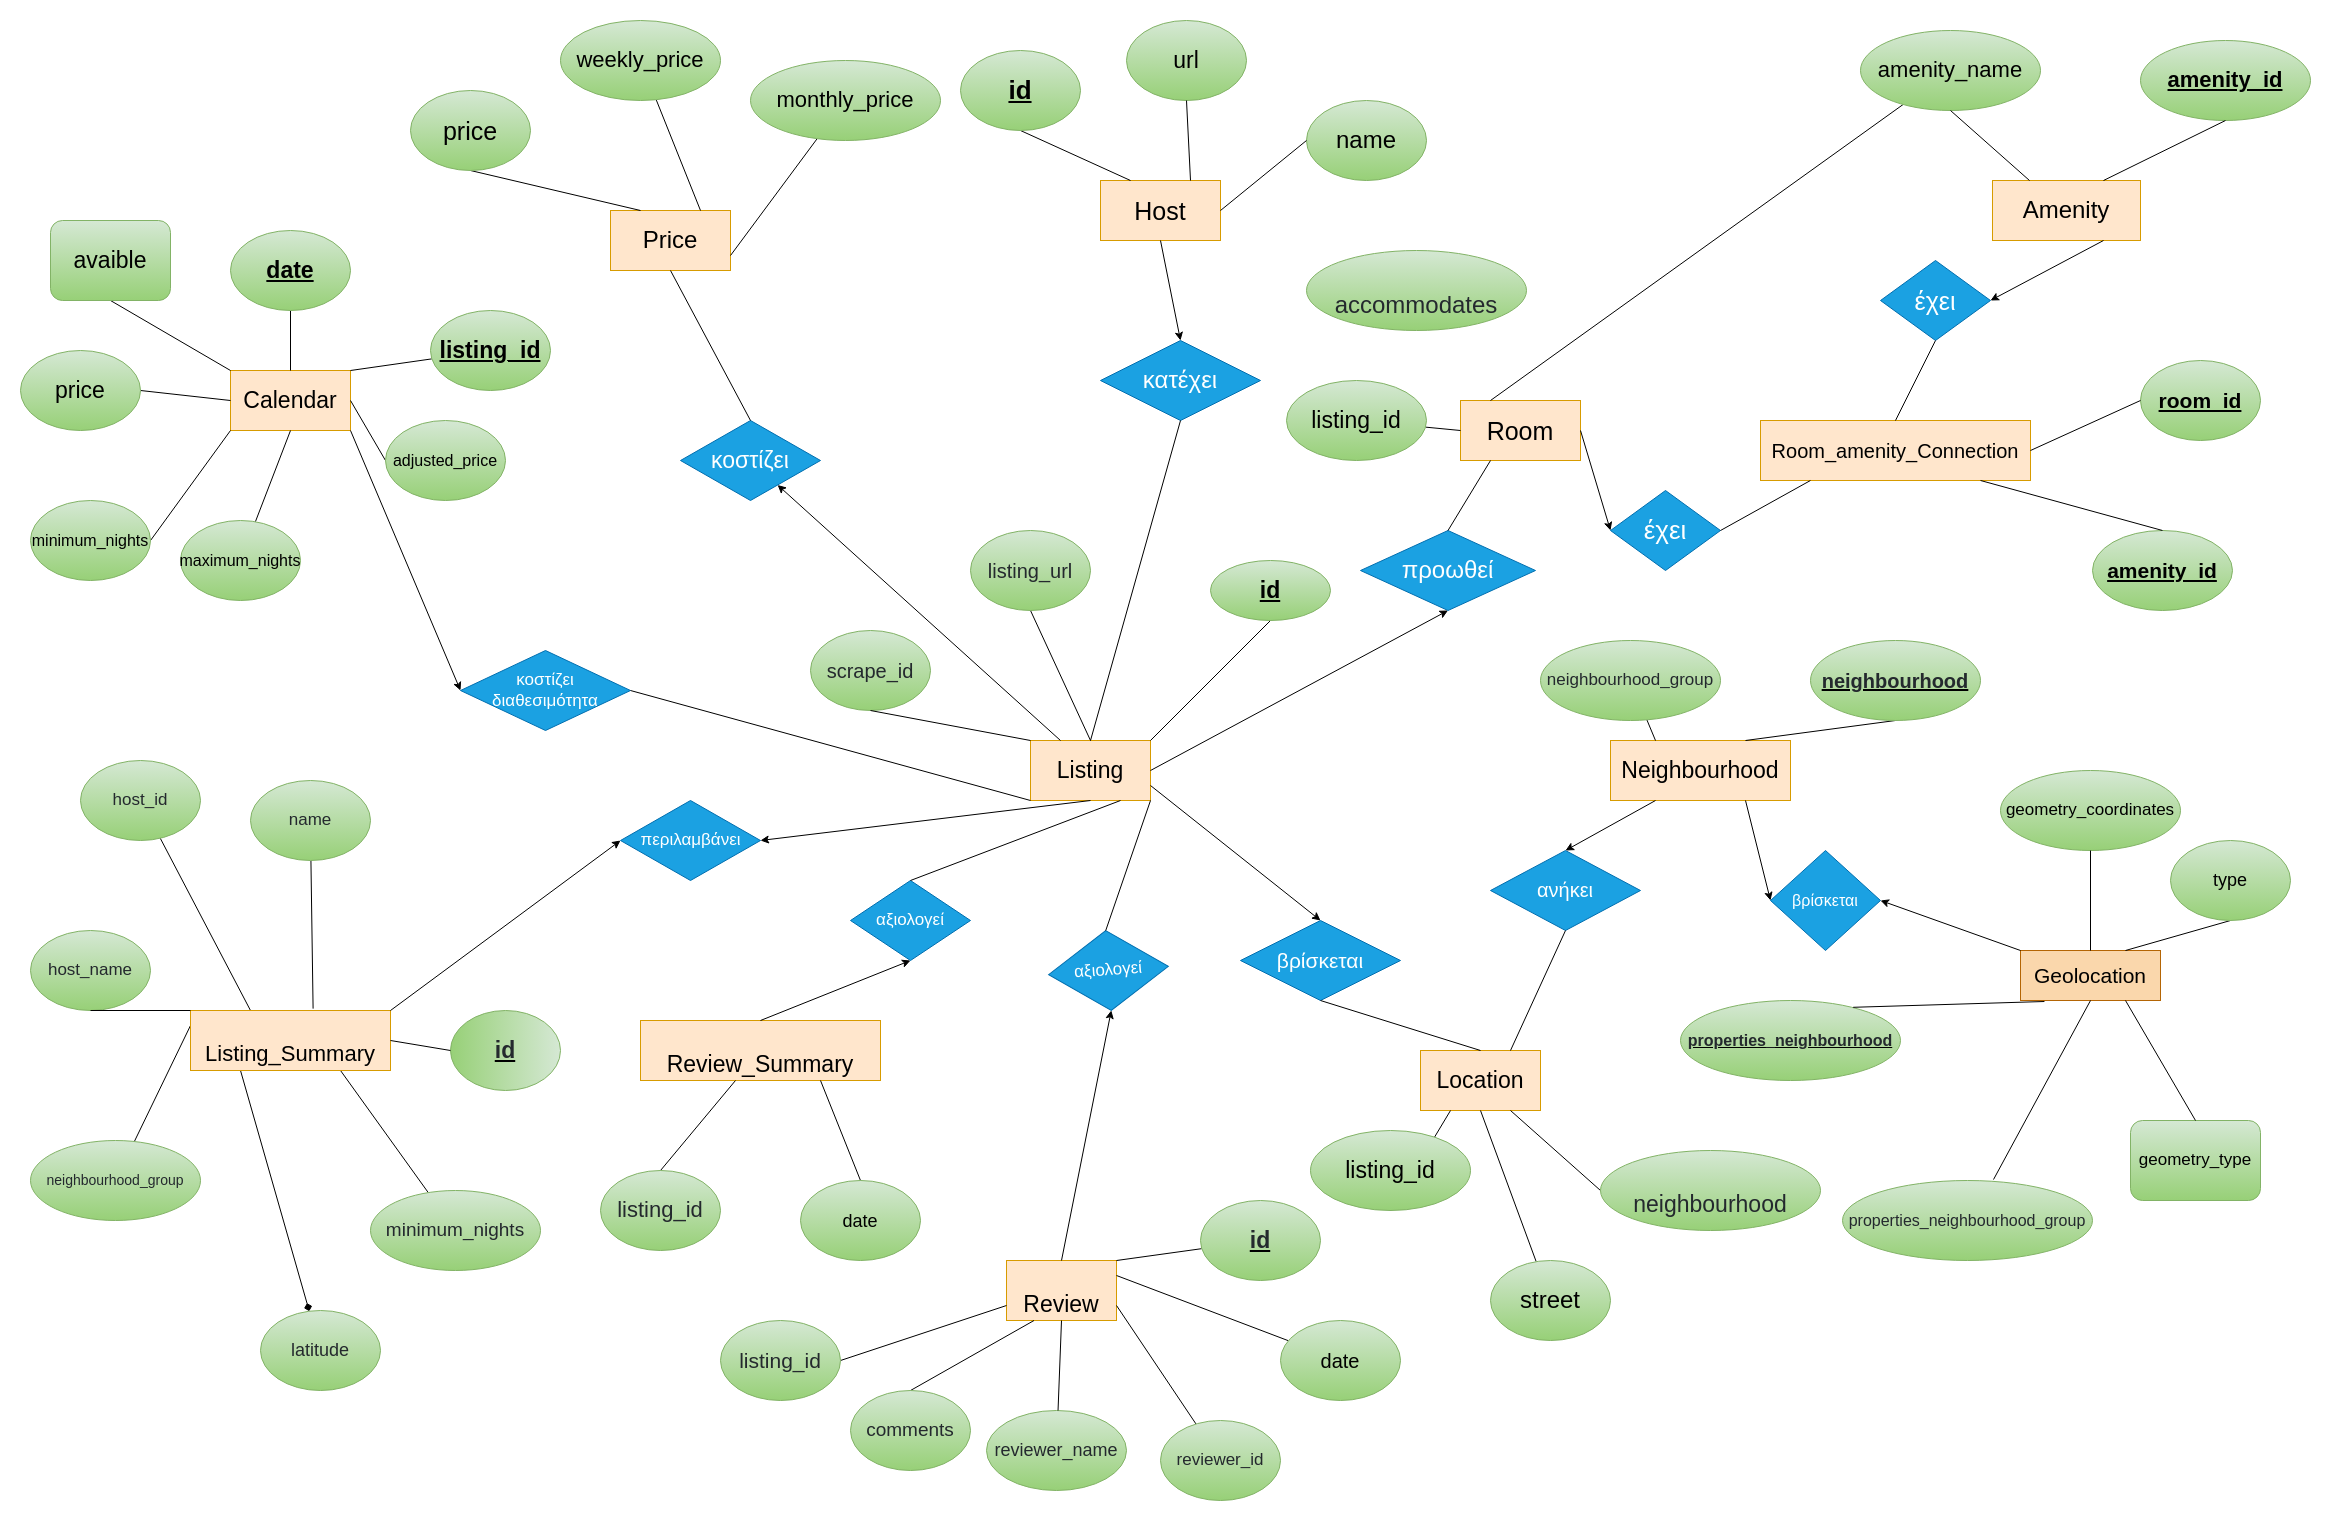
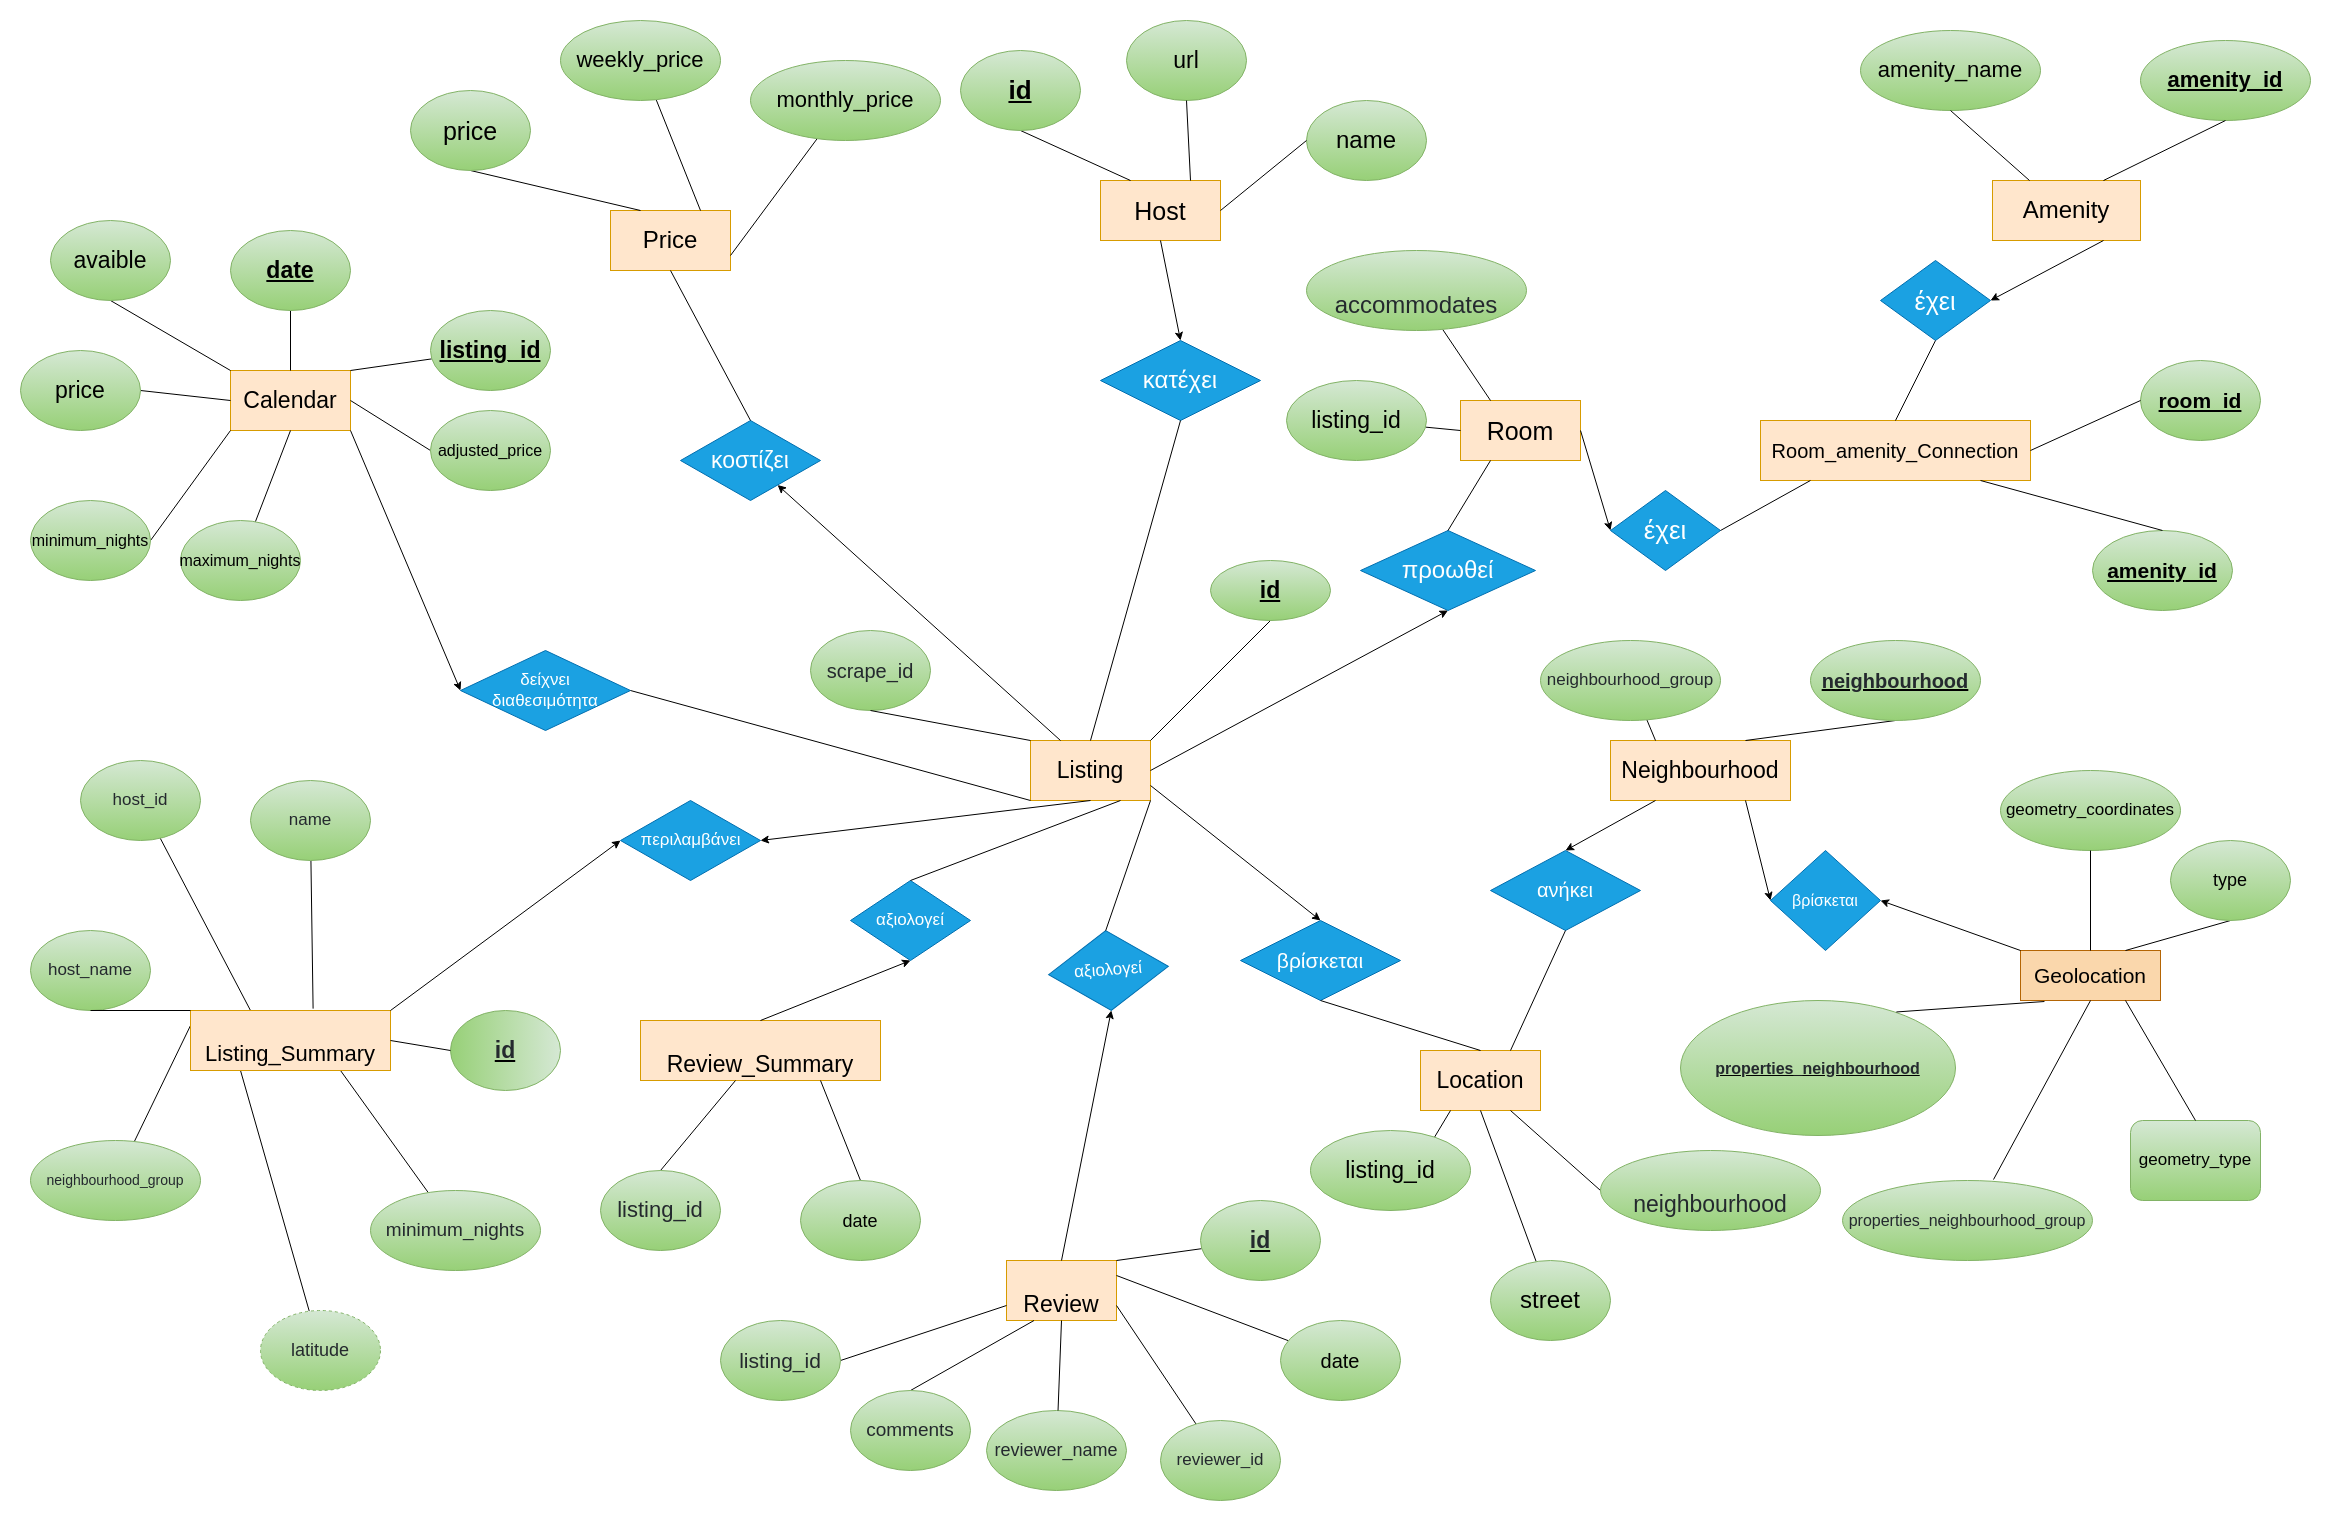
(1696, 253) -> (1467, 365)
(111, 261) -> (111, 261)
(446, 461) -> (491, 451)
(1031, 571) -> none
(1060, 674) -> none
(546, 691) -> (546, 691)
(1791, 1041) -> (1818, 1068)
(307, 1303) -> (308, 1306)
(321, 1351) -> (321, 1351)
